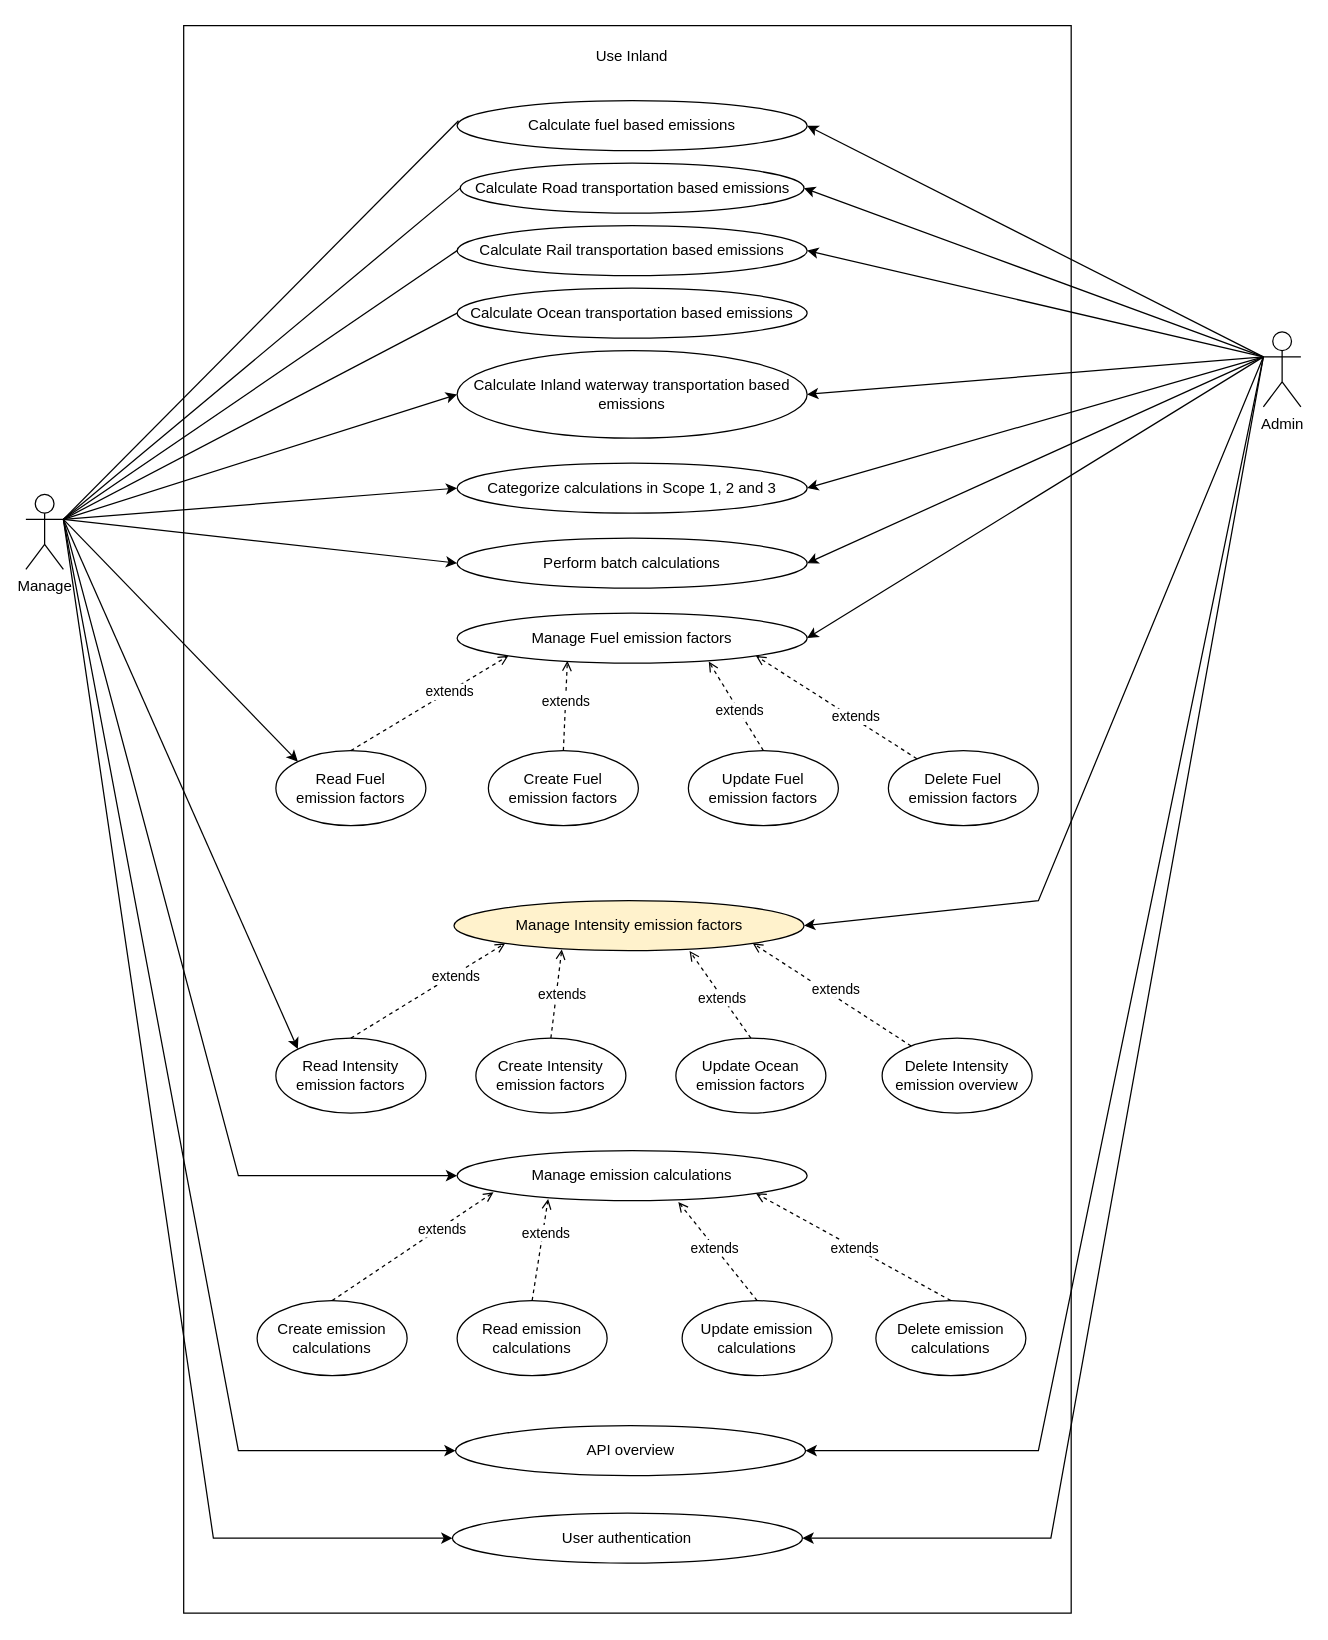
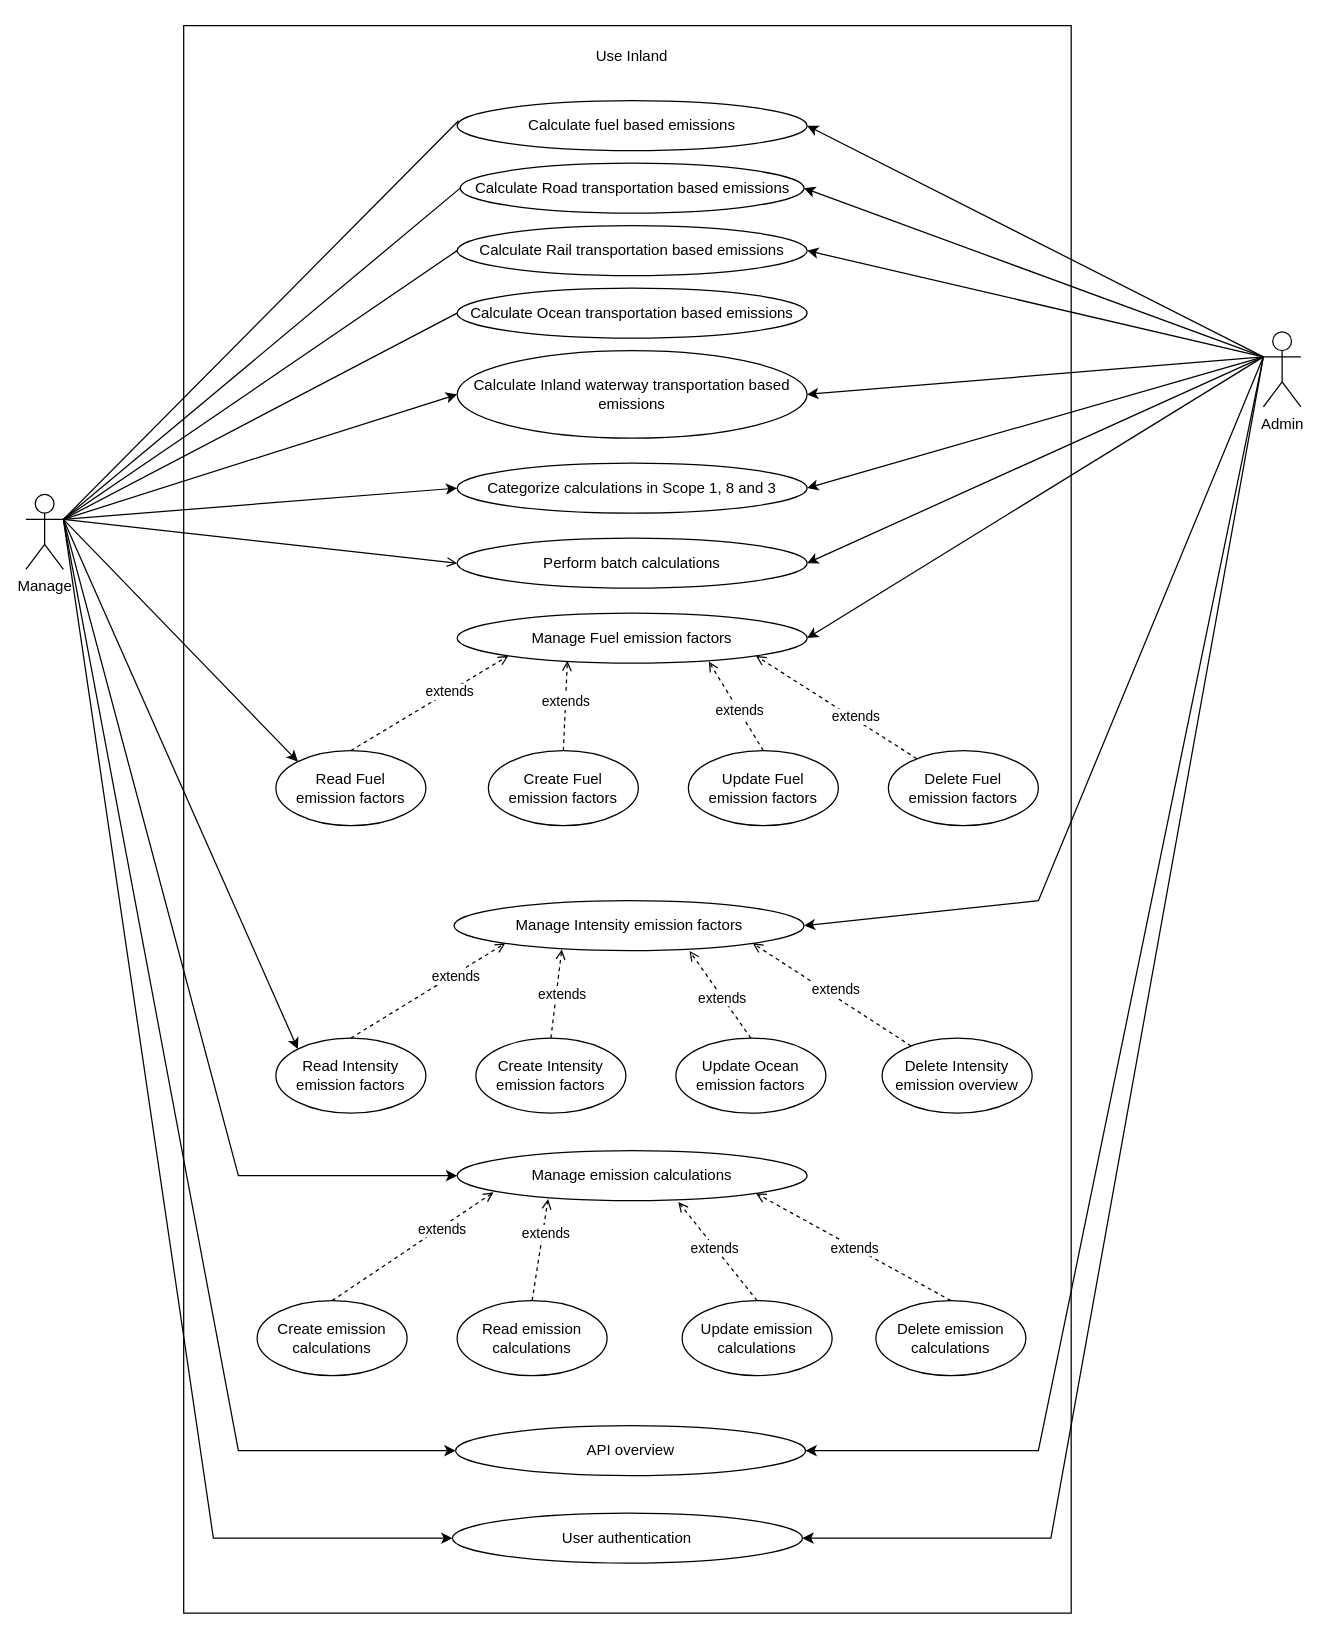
(632, 488) -> (632, 488)
(447, 562) -> (449, 562)
(629, 926) -> (629, 926)
